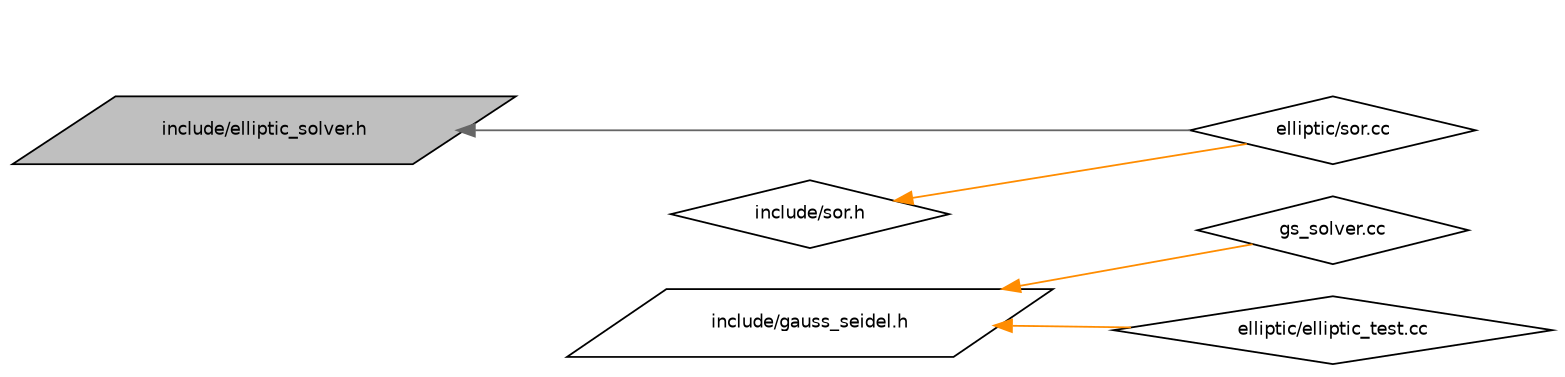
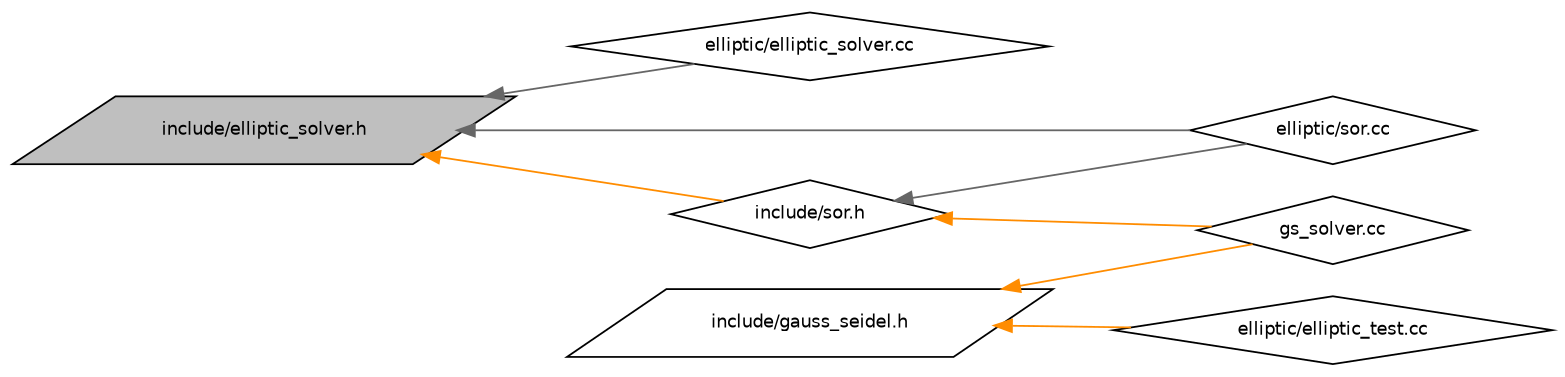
none -> (810, 46)
(1080, 171) -> (1080, 171)
none -> (582, 179)
none -> (1082, 223)
